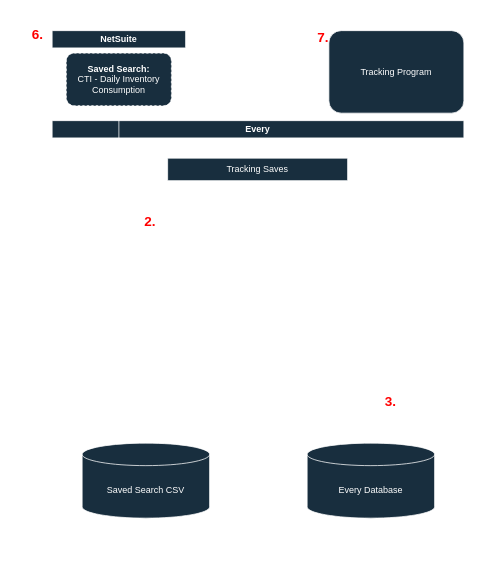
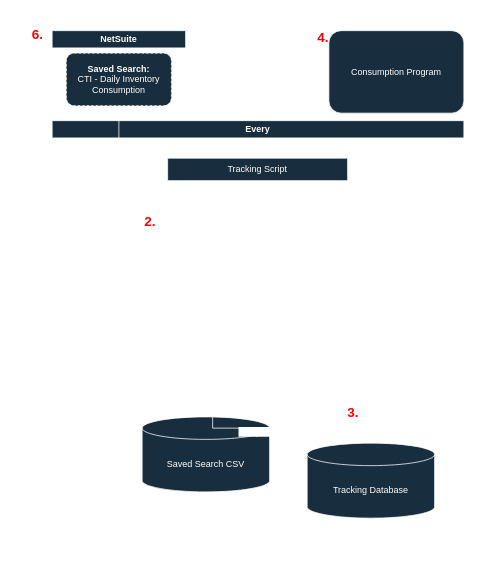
(323, 38) -> (323, 38)
(396, 72) -> (396, 72)
(258, 169) -> (258, 169)
(390, 402) -> (353, 413)
(146, 480) -> (206, 454)
(371, 490) -> (371, 490)
